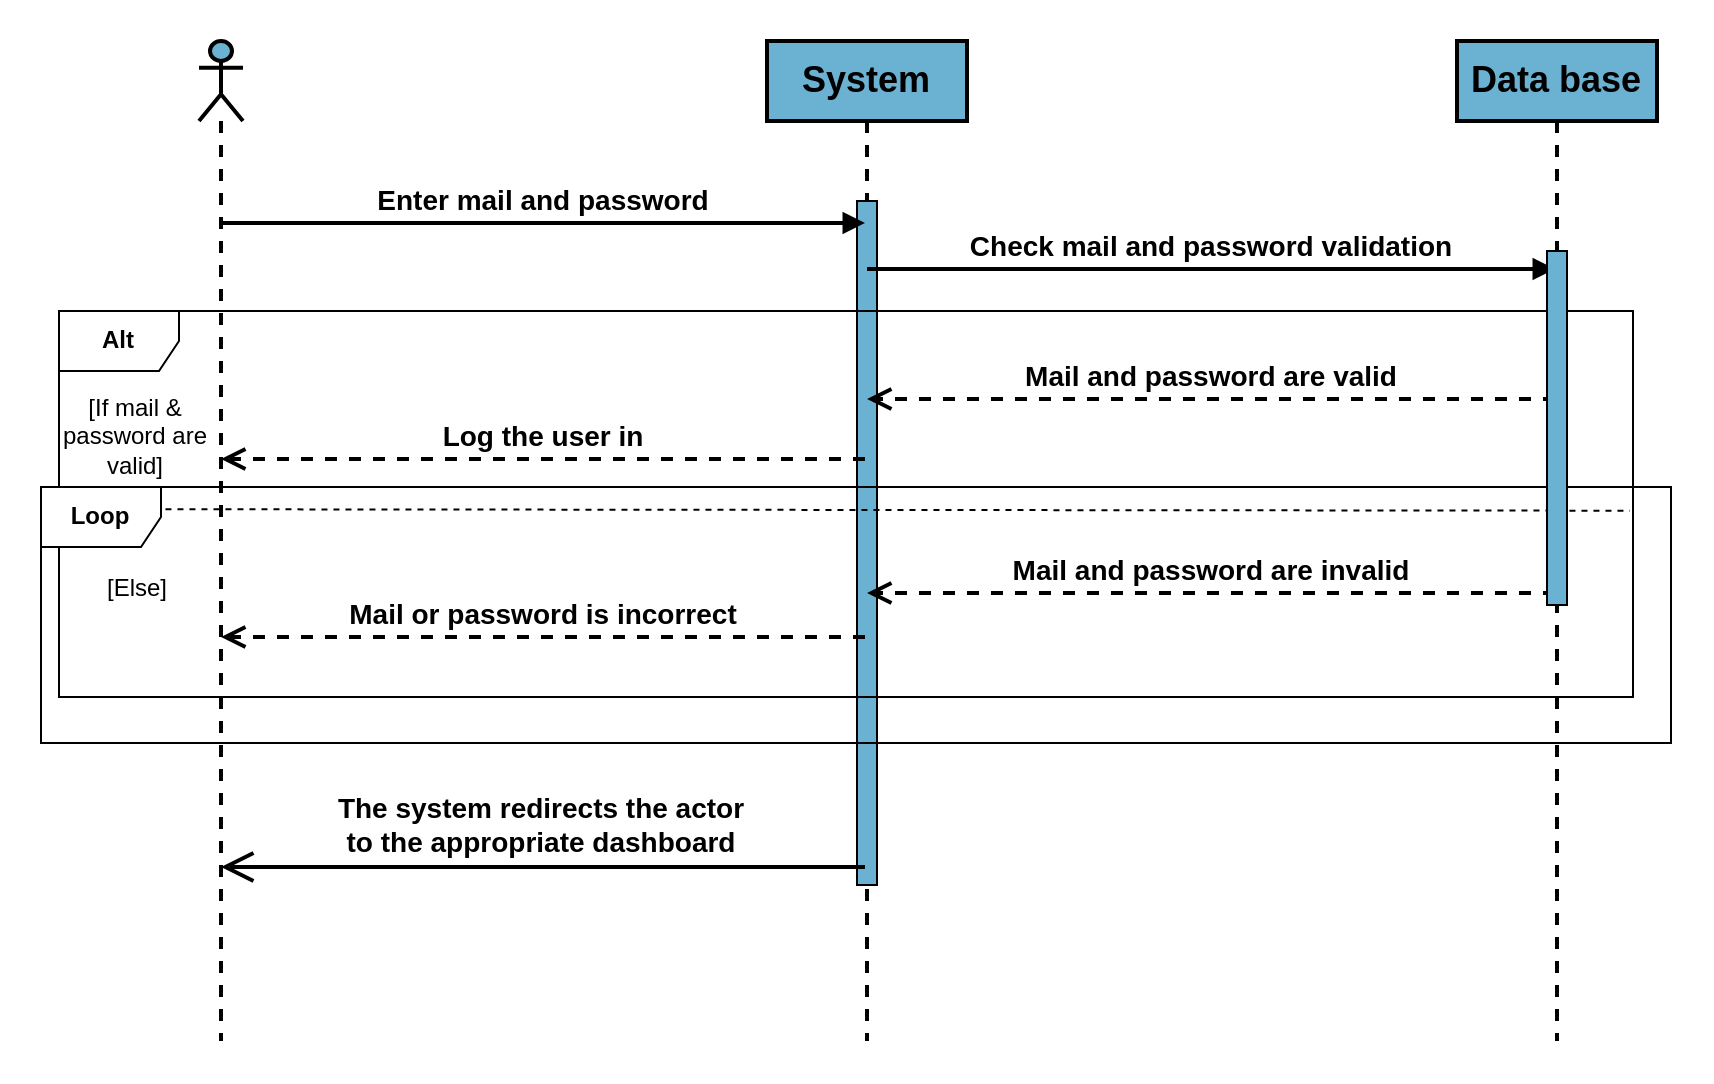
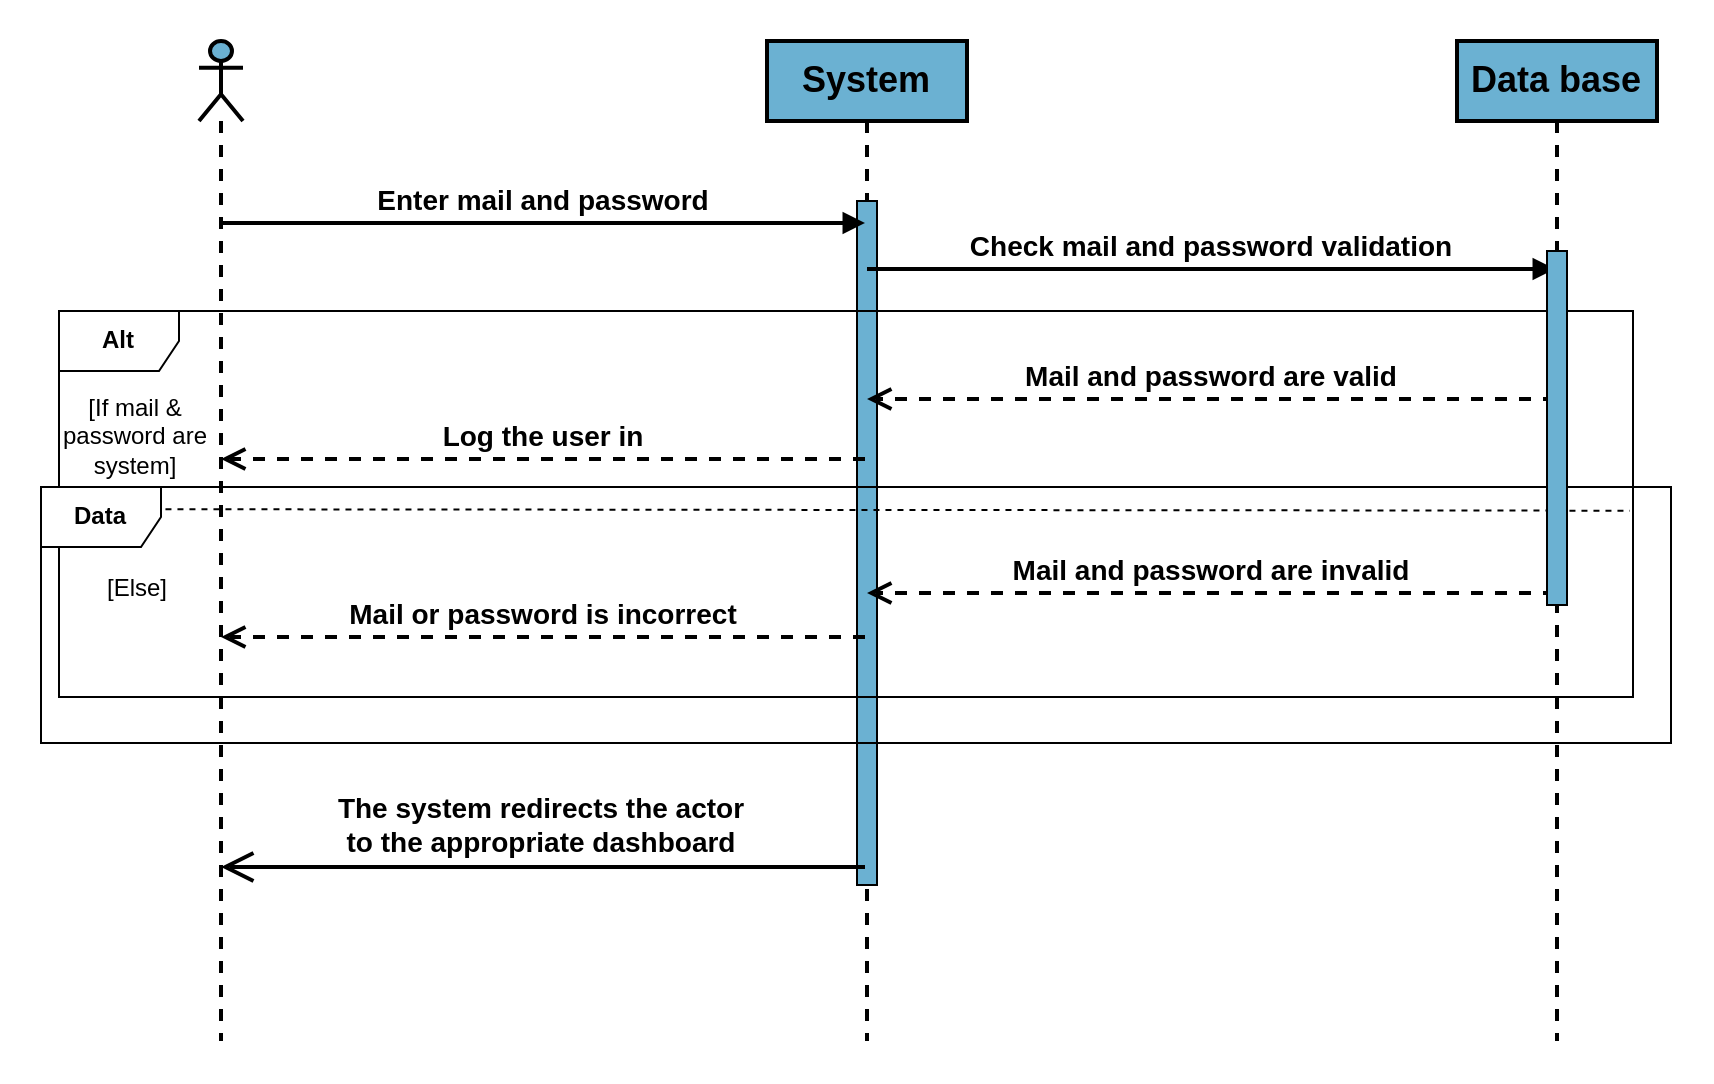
(136, 437) -> (136, 437)
(101, 517) -> (101, 517)
